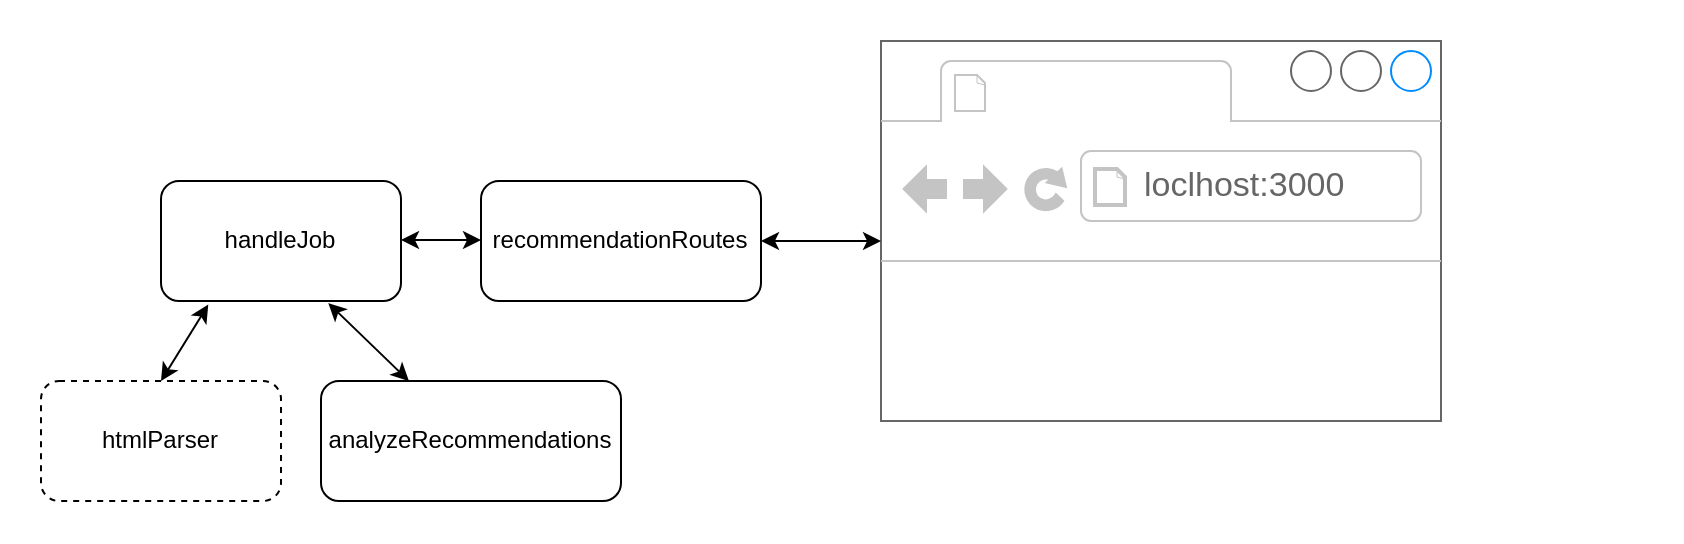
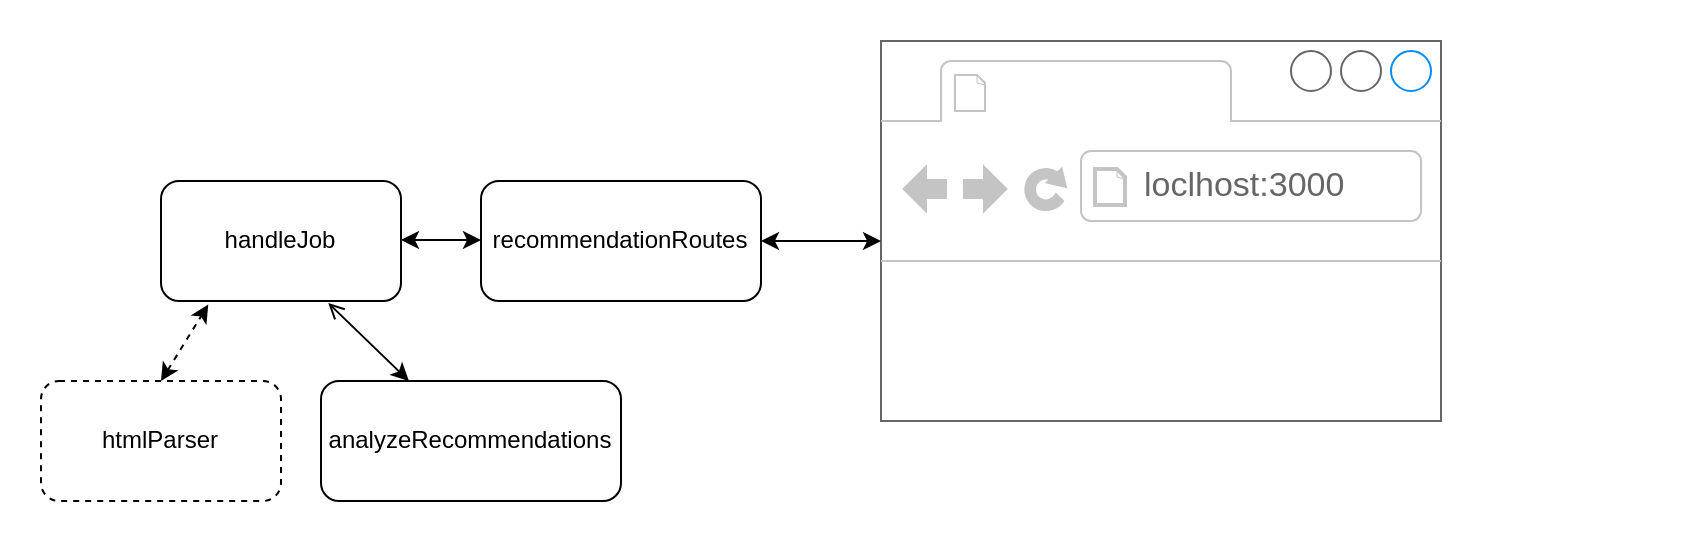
(338, 313) -> (336, 310)
(185, 342) -> (185, 342)
